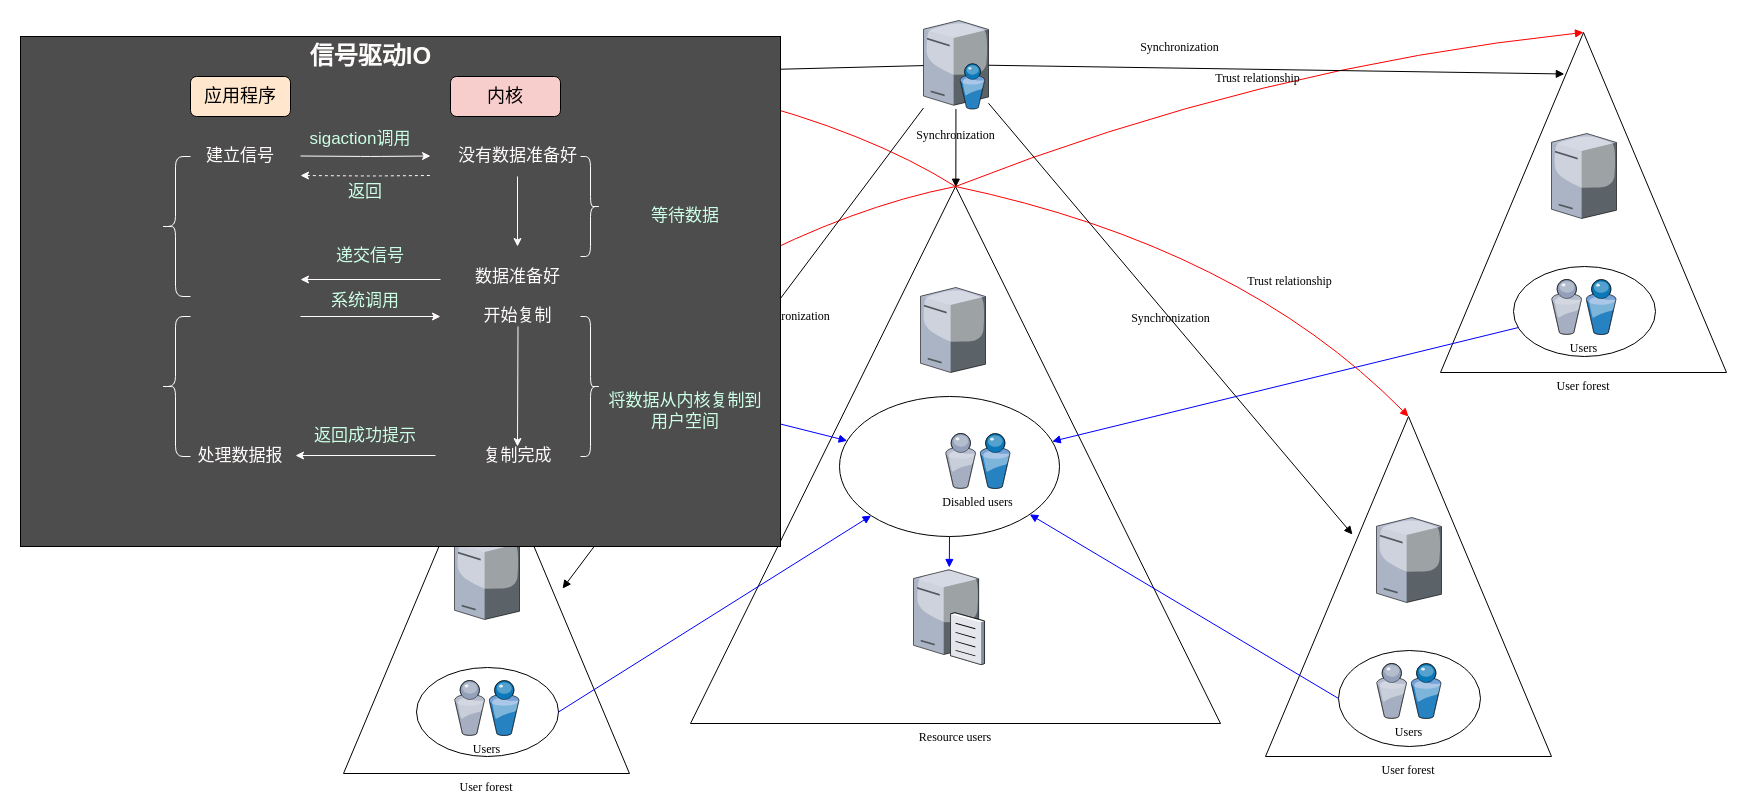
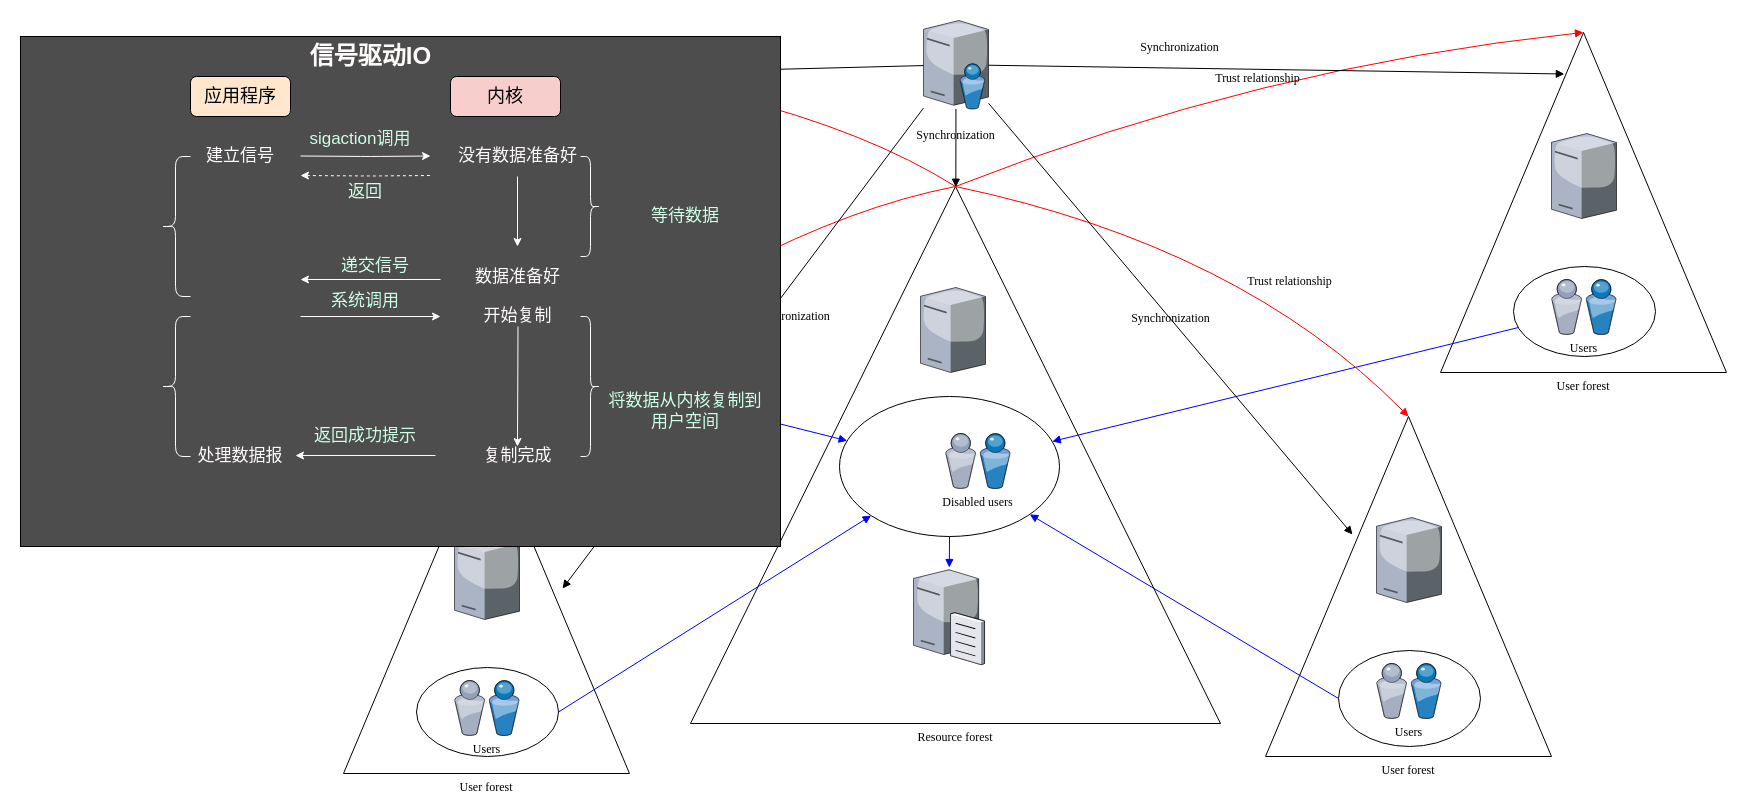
(371, 257) -> (376, 267)
(956, 738) -> (956, 738)
